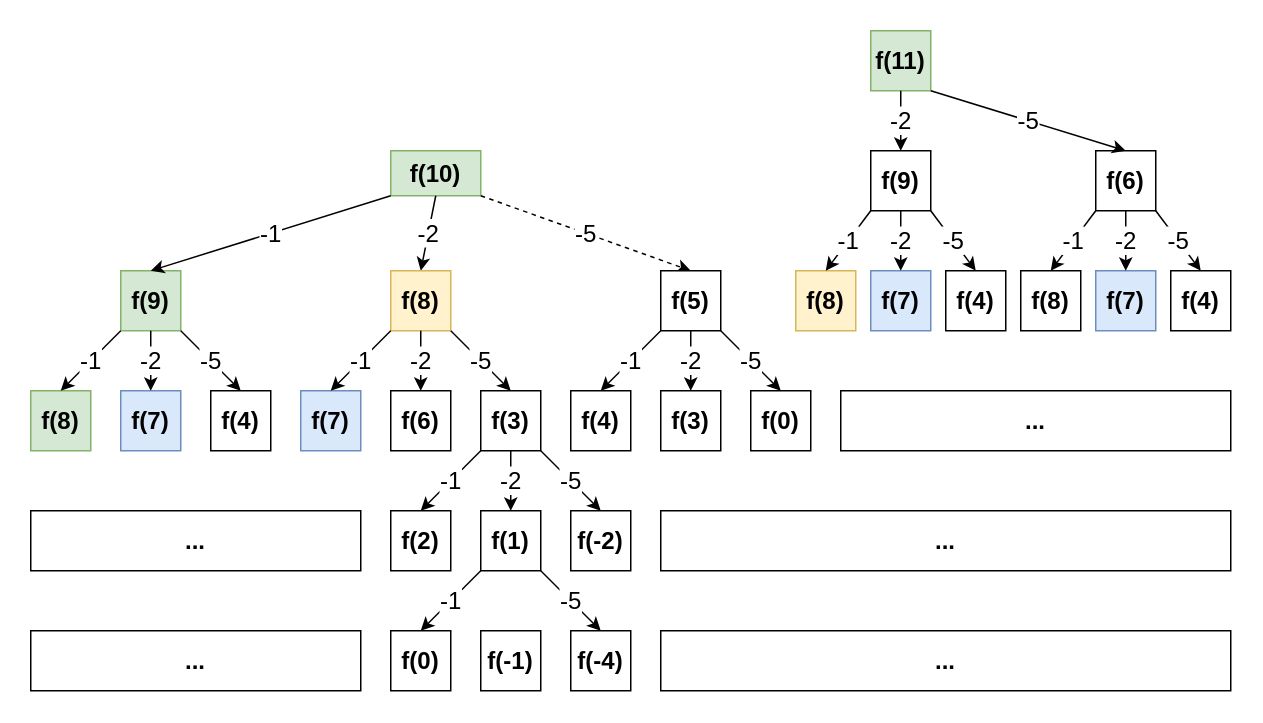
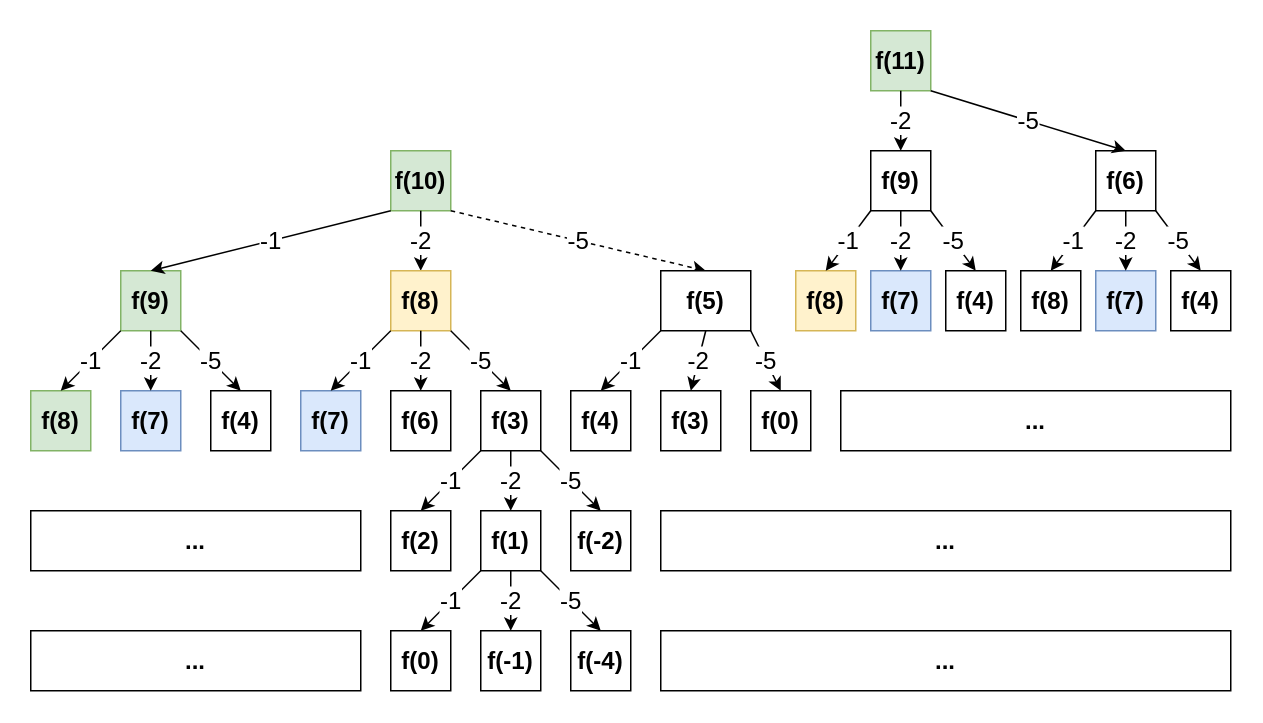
(436, 173) -> (421, 181)
(691, 301) -> (706, 301)
none -> (511, 596)
